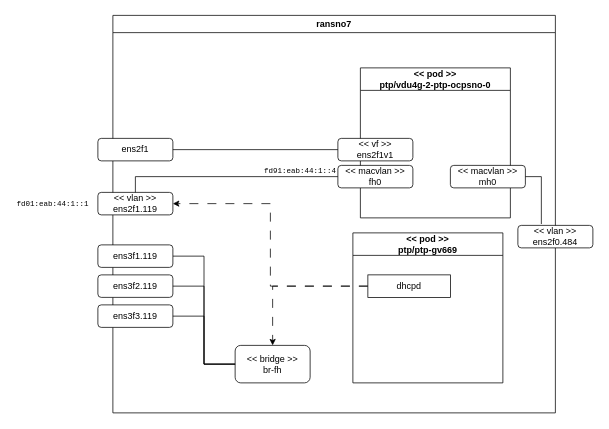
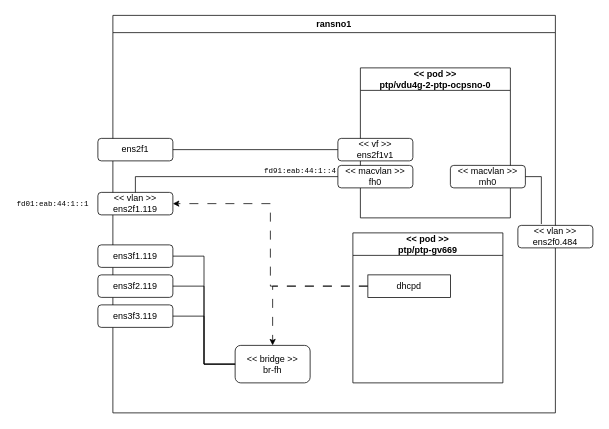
(334, 24) -> (334, 24)
